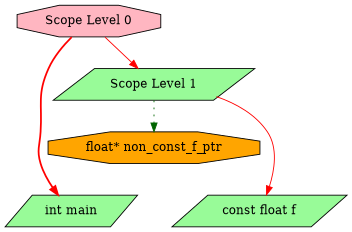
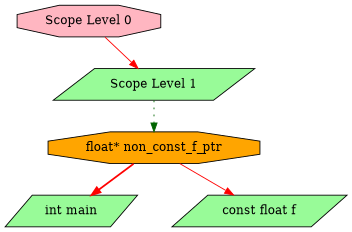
(41, 110) -> (116, 177)
(265, 129) -> (203, 177)
